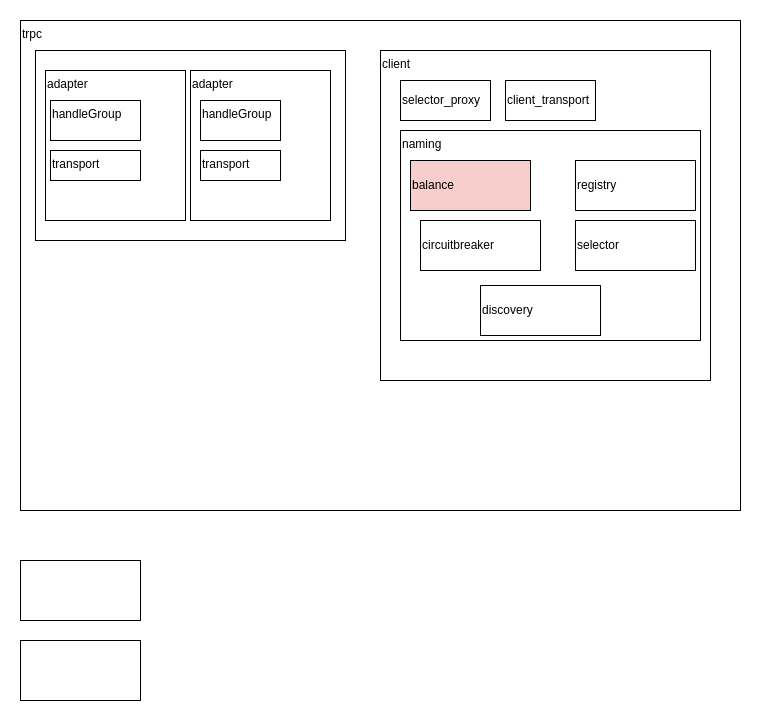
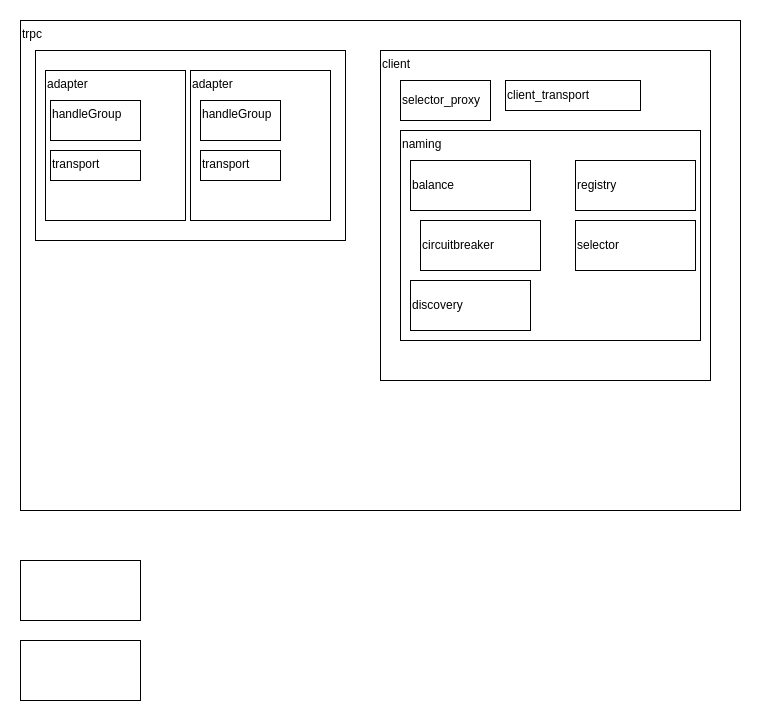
(551, 101) -> (573, 96)
(471, 186) -> (471, 186)
(541, 311) -> (471, 306)
